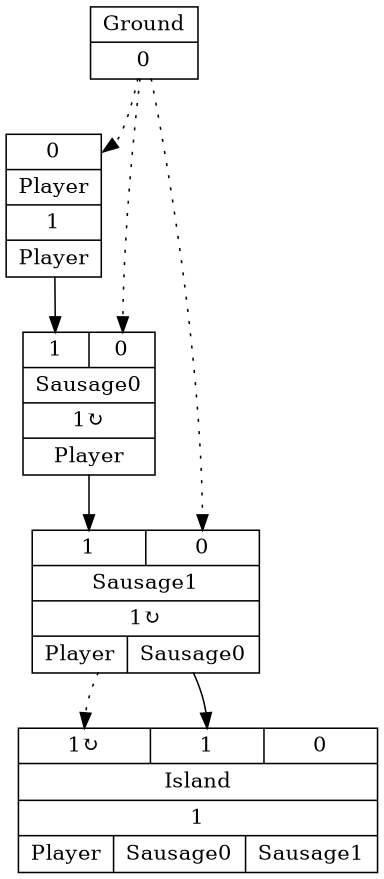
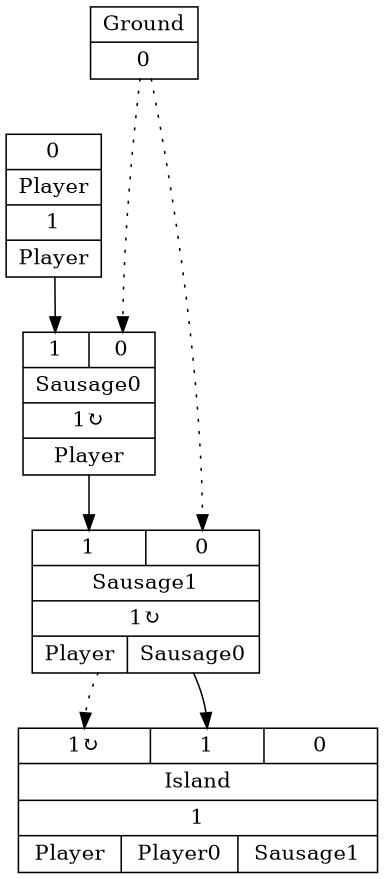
(126, 121) -> none
(180, 853) -> (180, 853)
